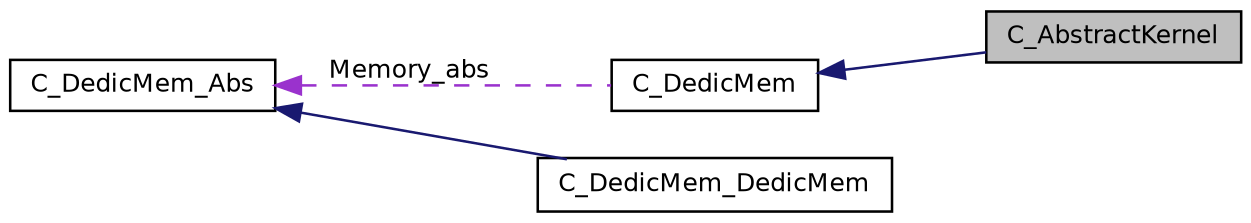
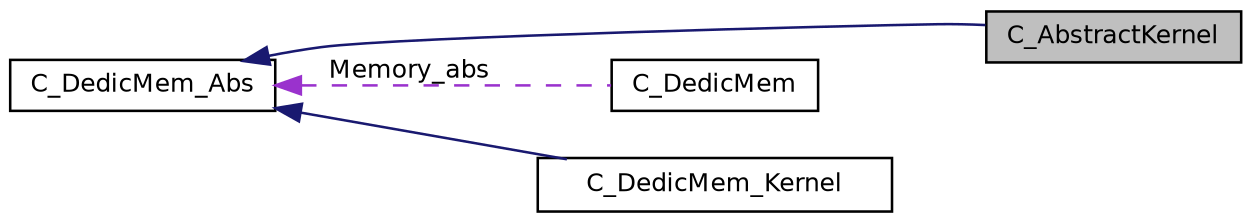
(915, 61) -> (627, 32)
(715, 185) -> (715, 185)
